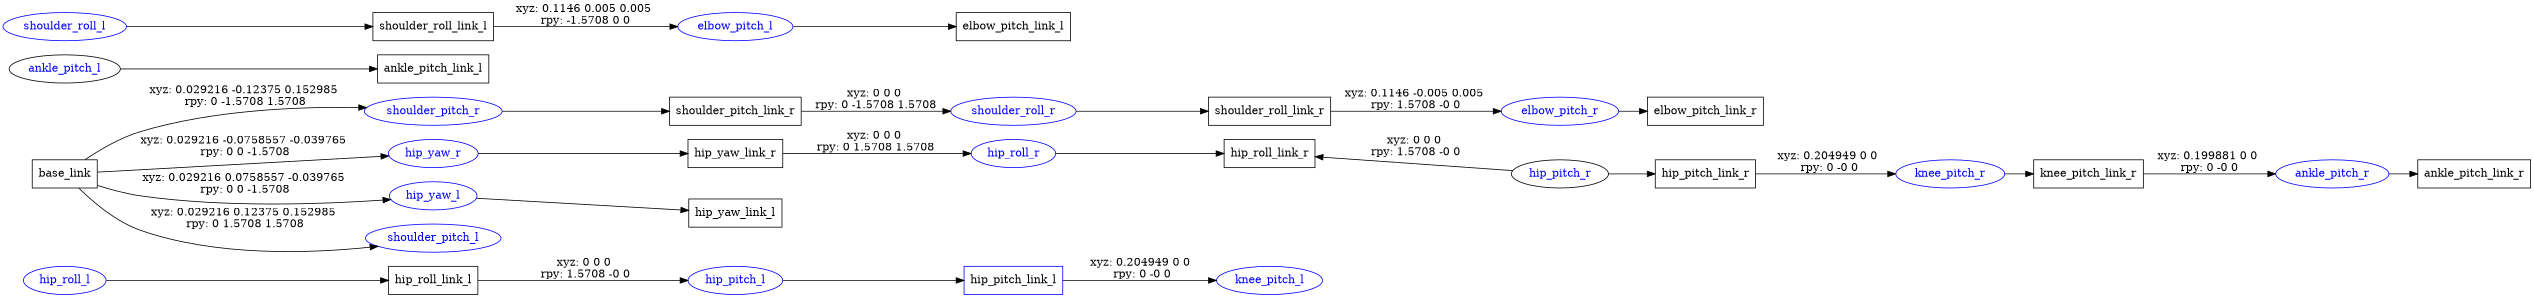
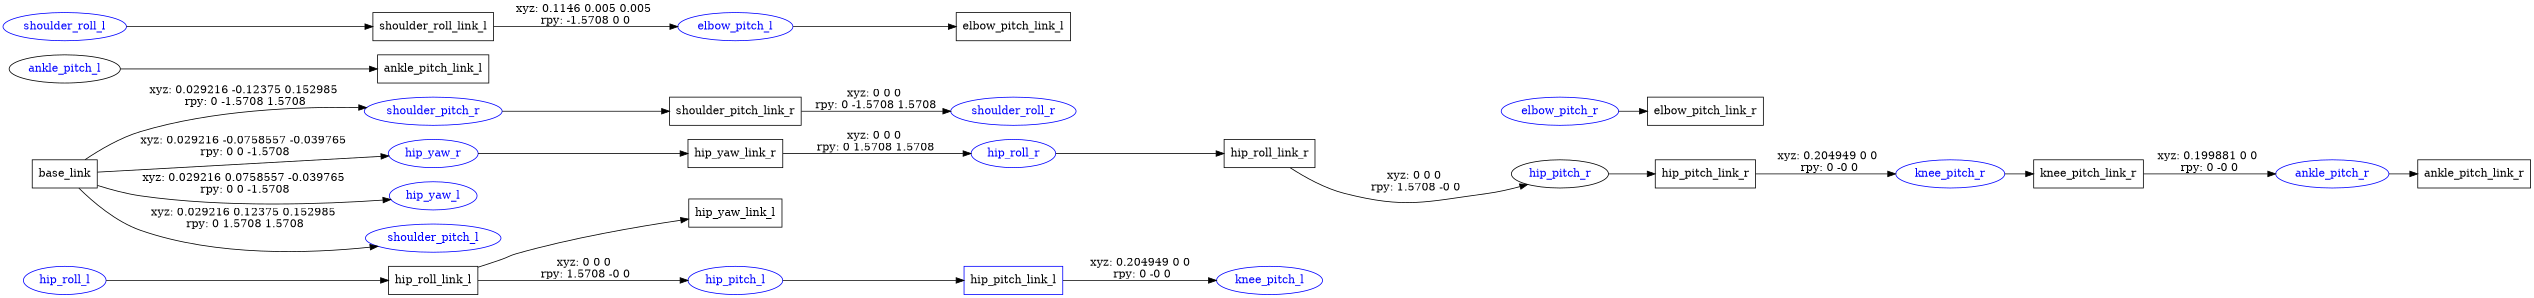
(1270, 111) -> none
(1418, 164) -> (1402, 202)
(579, 204) -> (578, 239)
